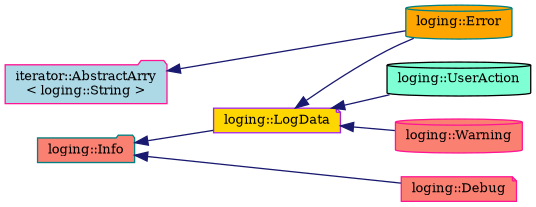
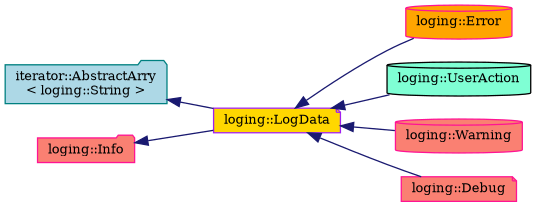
(459, 22) -> (459, 22)
(293, 50) -> (197, 105)
(86, 84) -> (86, 84)
(86, 150) -> (86, 150)
(274, 170) -> (370, 158)
